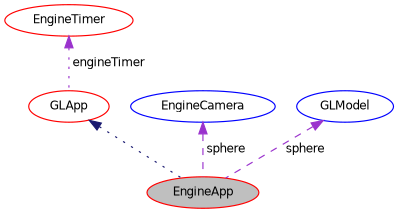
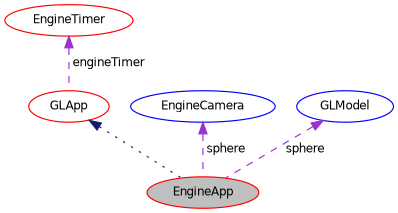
(69, 69) -> (69, 69)
